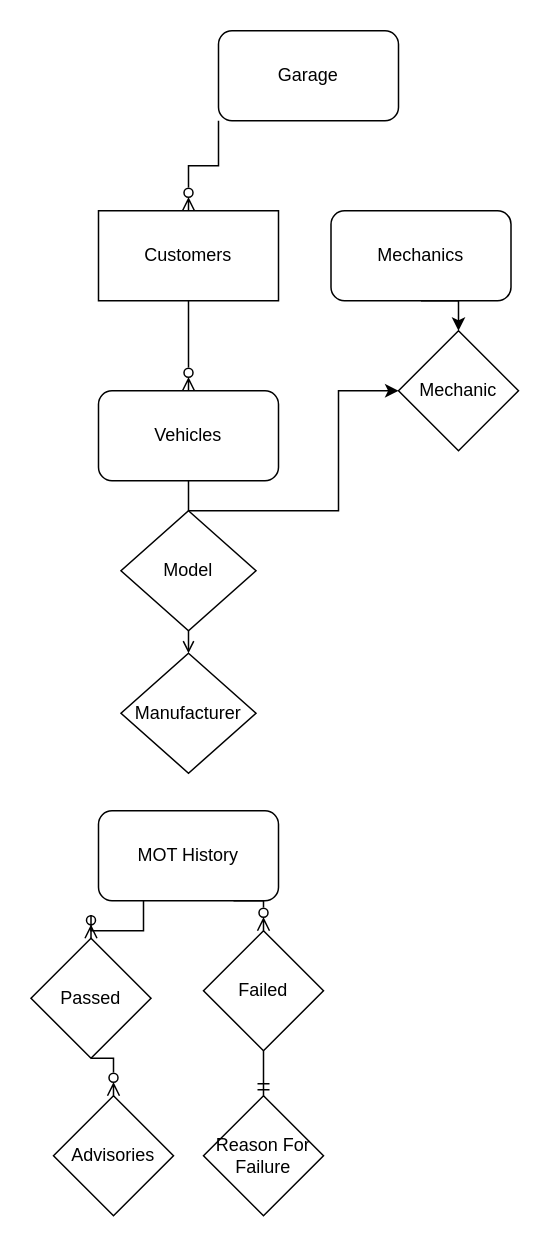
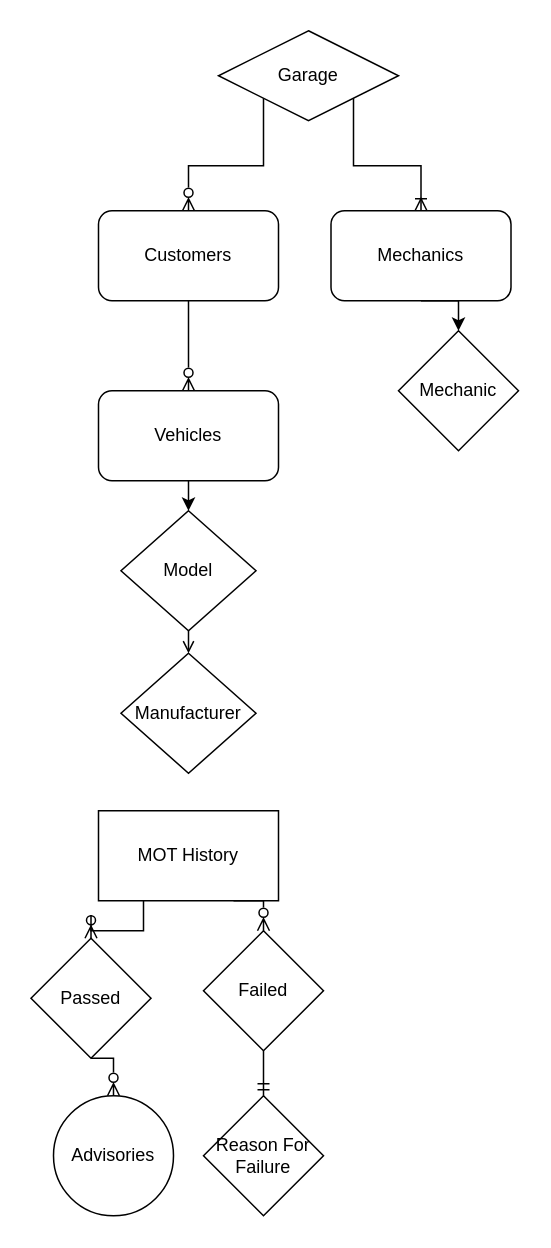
(308, 76) -> (308, 76)
none -> (375, 166)
(188, 256) -> (188, 256)
(338, 508) -> (188, 499)
(188, 856) -> (188, 856)
(113, 1156) -> (113, 1156)
